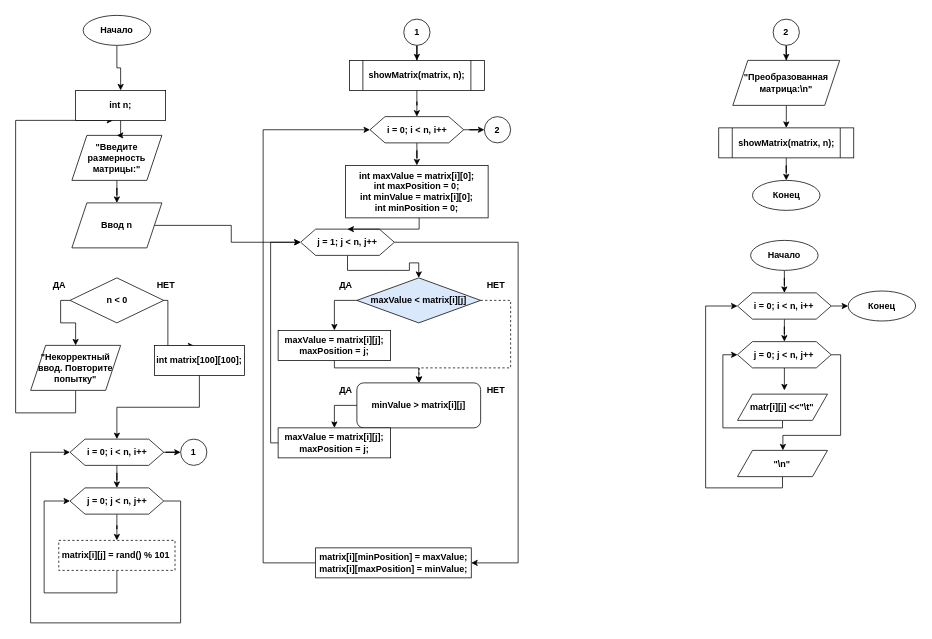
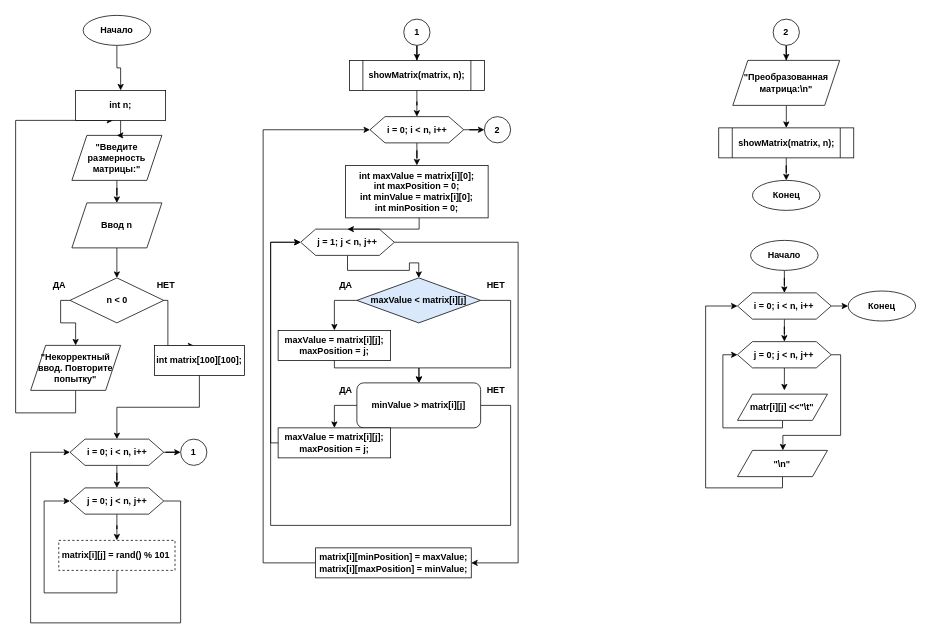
(219, 225) -> (117, 271)
(510, 365) -> (510, 365)
none -> (425, 525)
